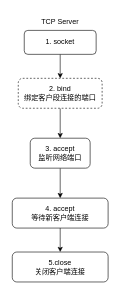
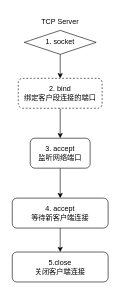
(60, 42) -> (60, 42)
